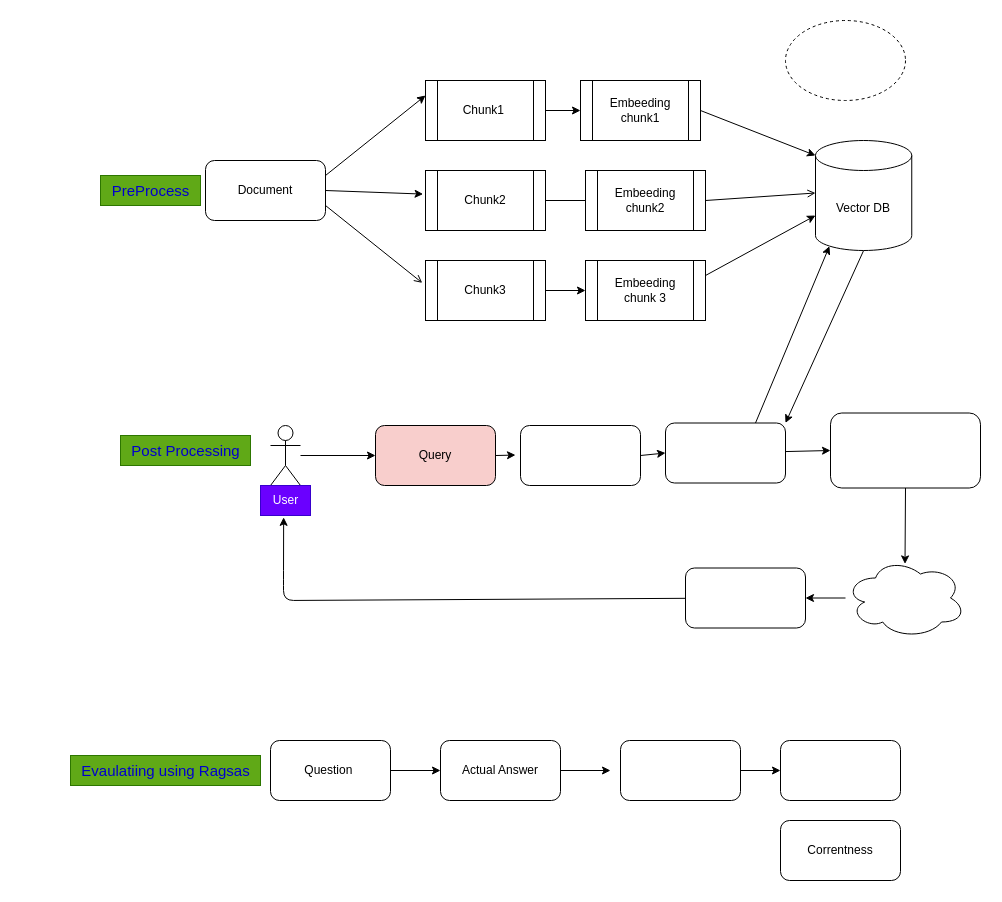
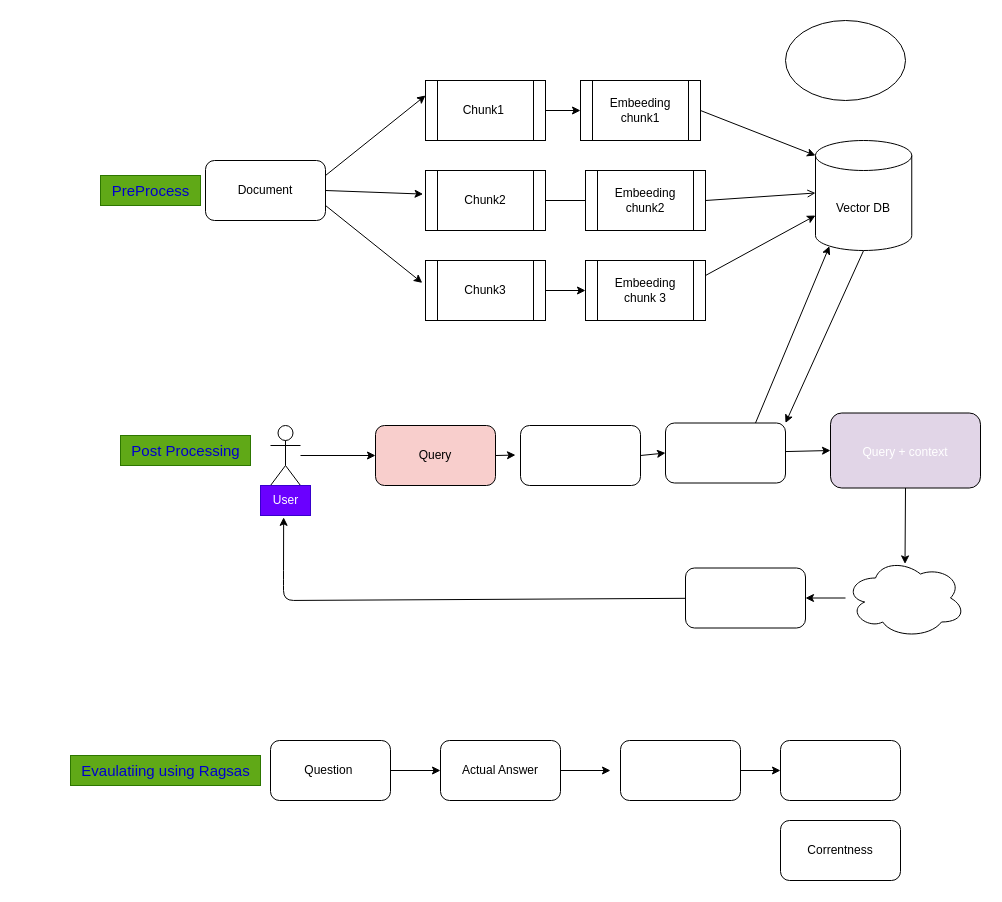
(846, 61) -> (846, 61)
(417, 279) -> (416, 278)
(906, 451) -> (906, 451)
